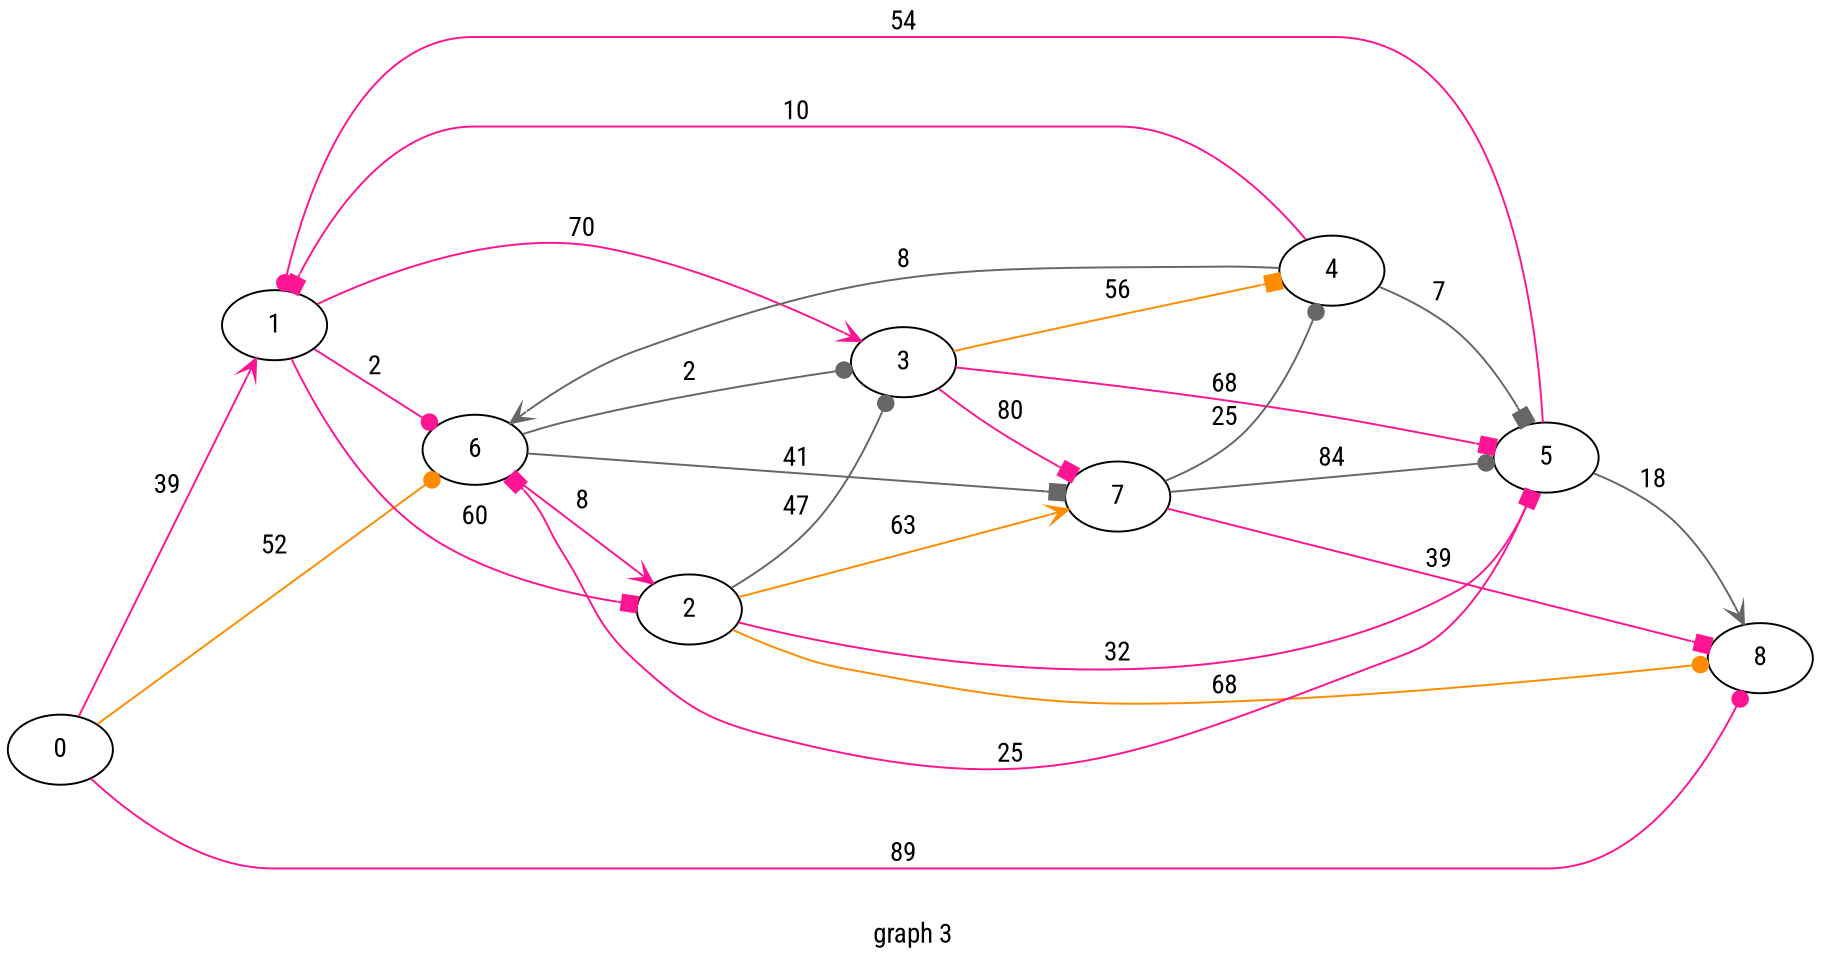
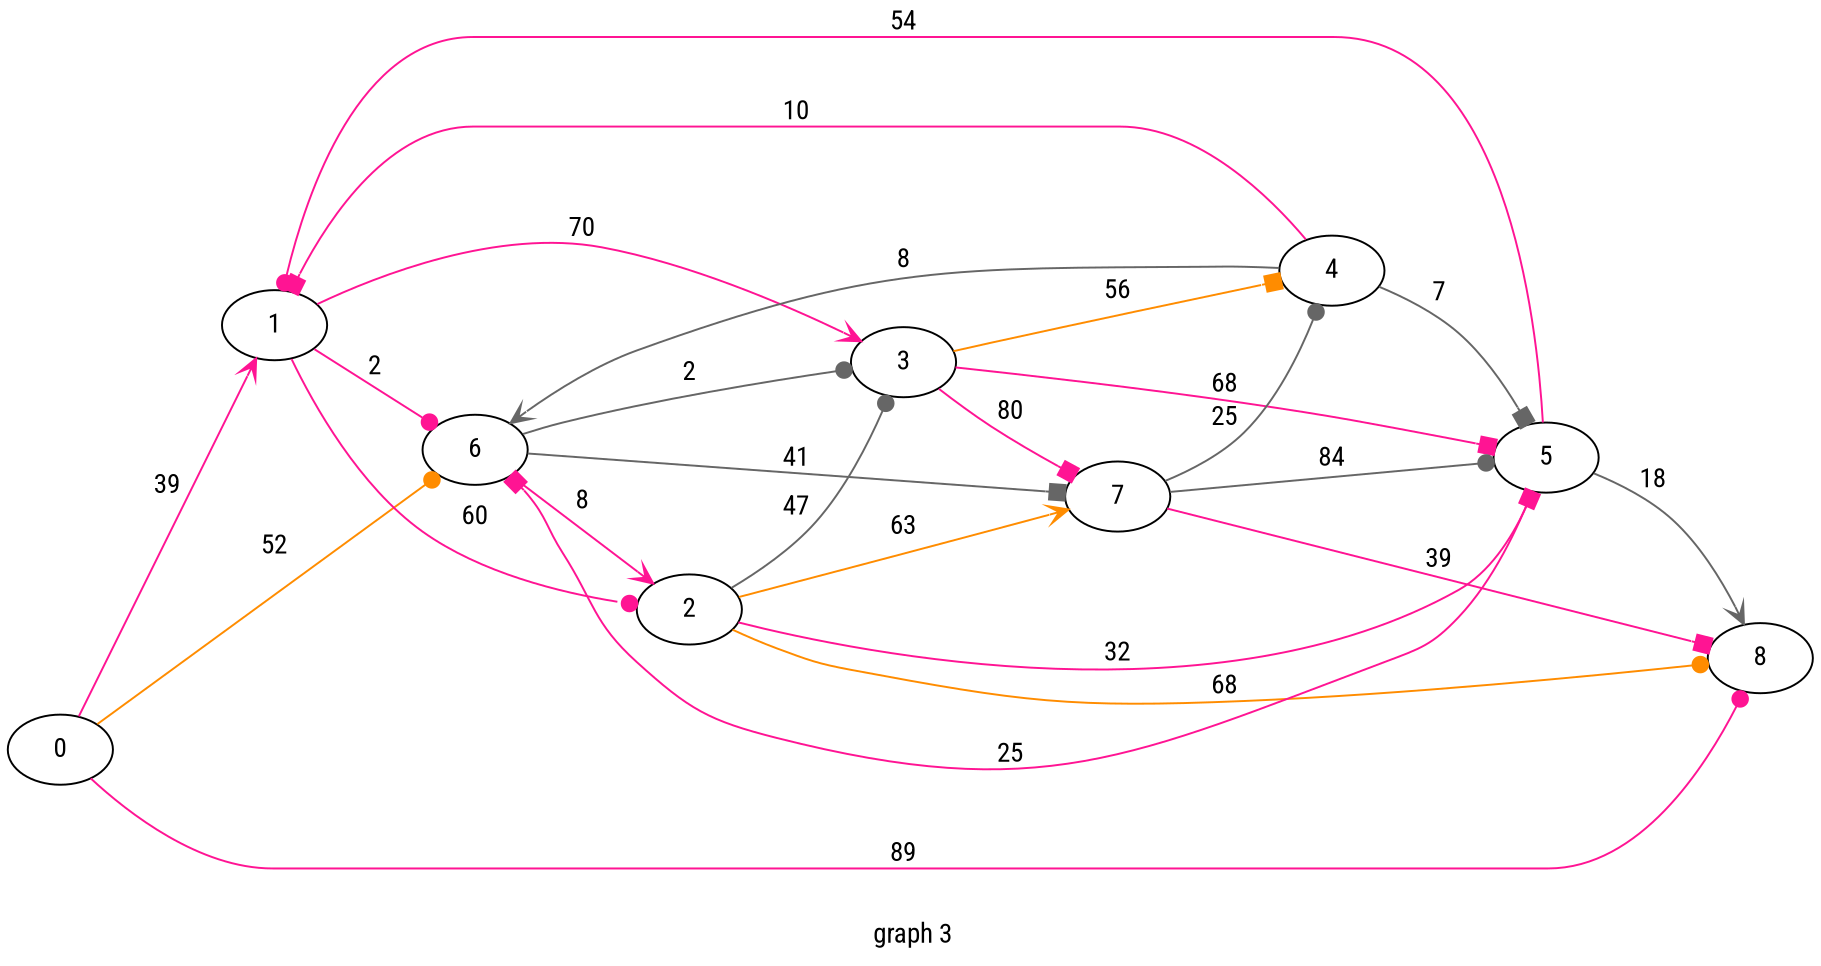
(419, 528) -> (419, 528)
